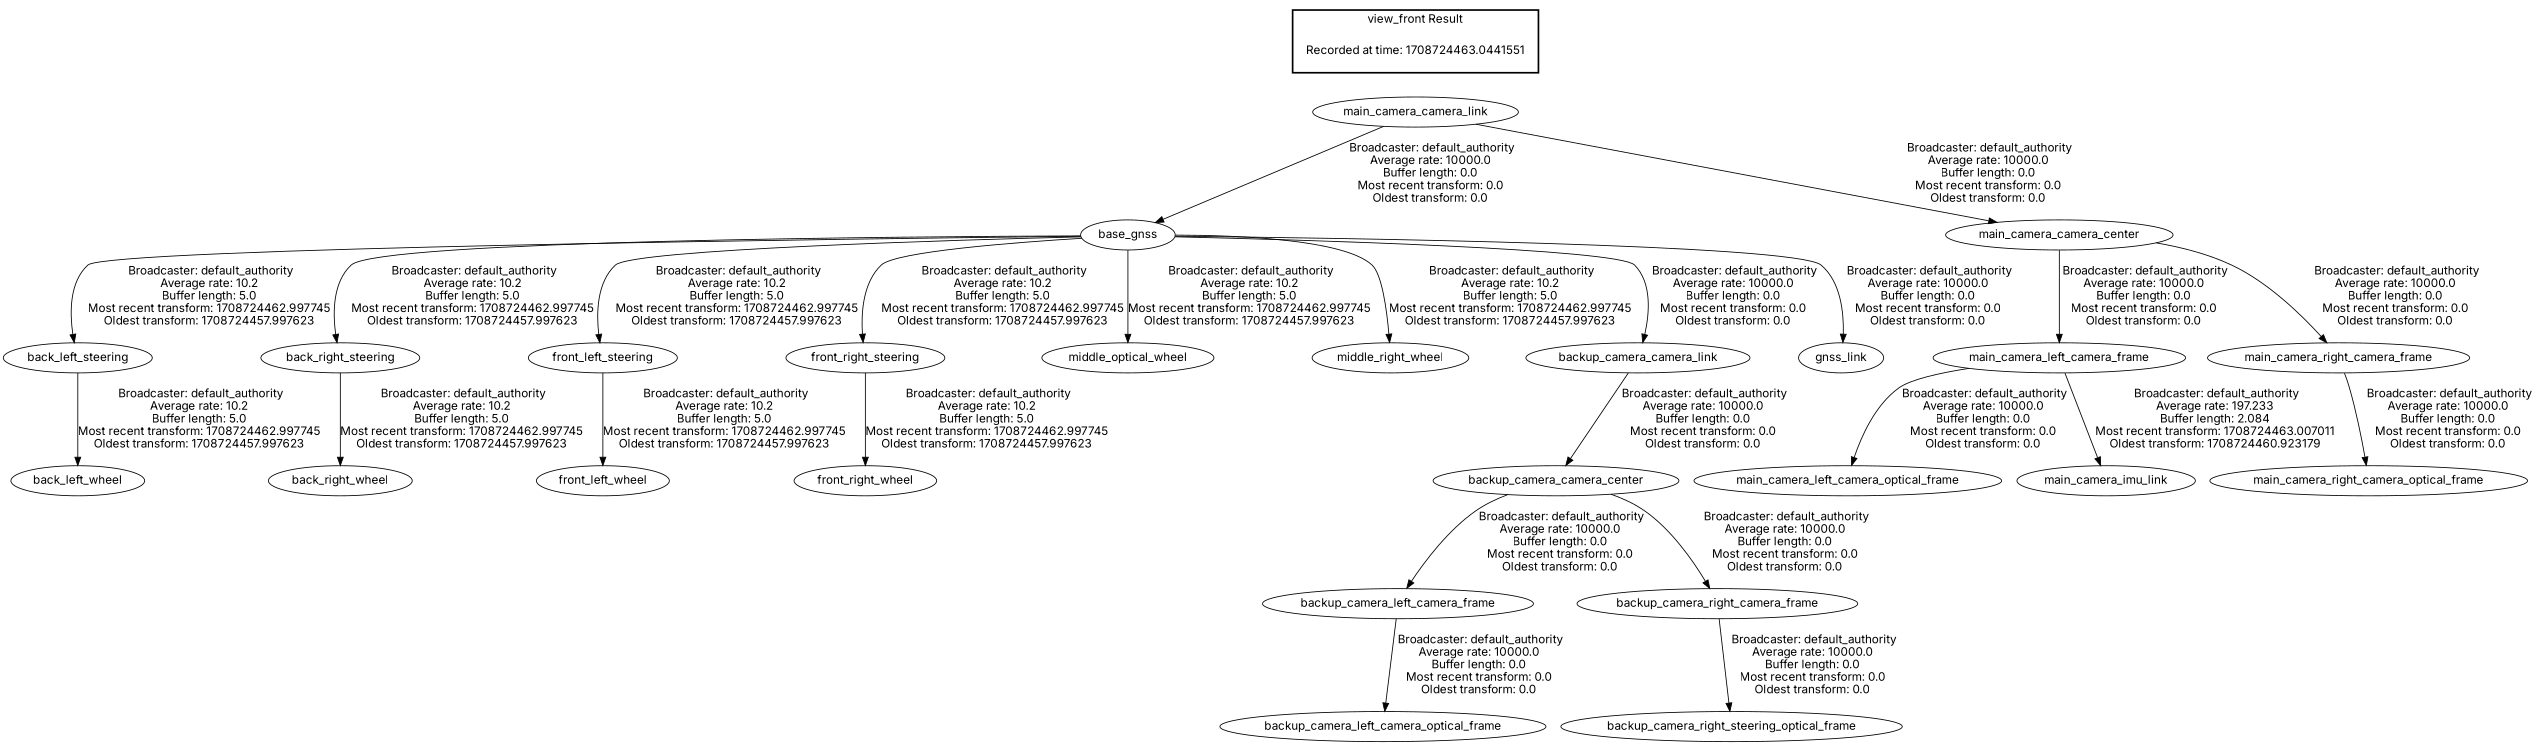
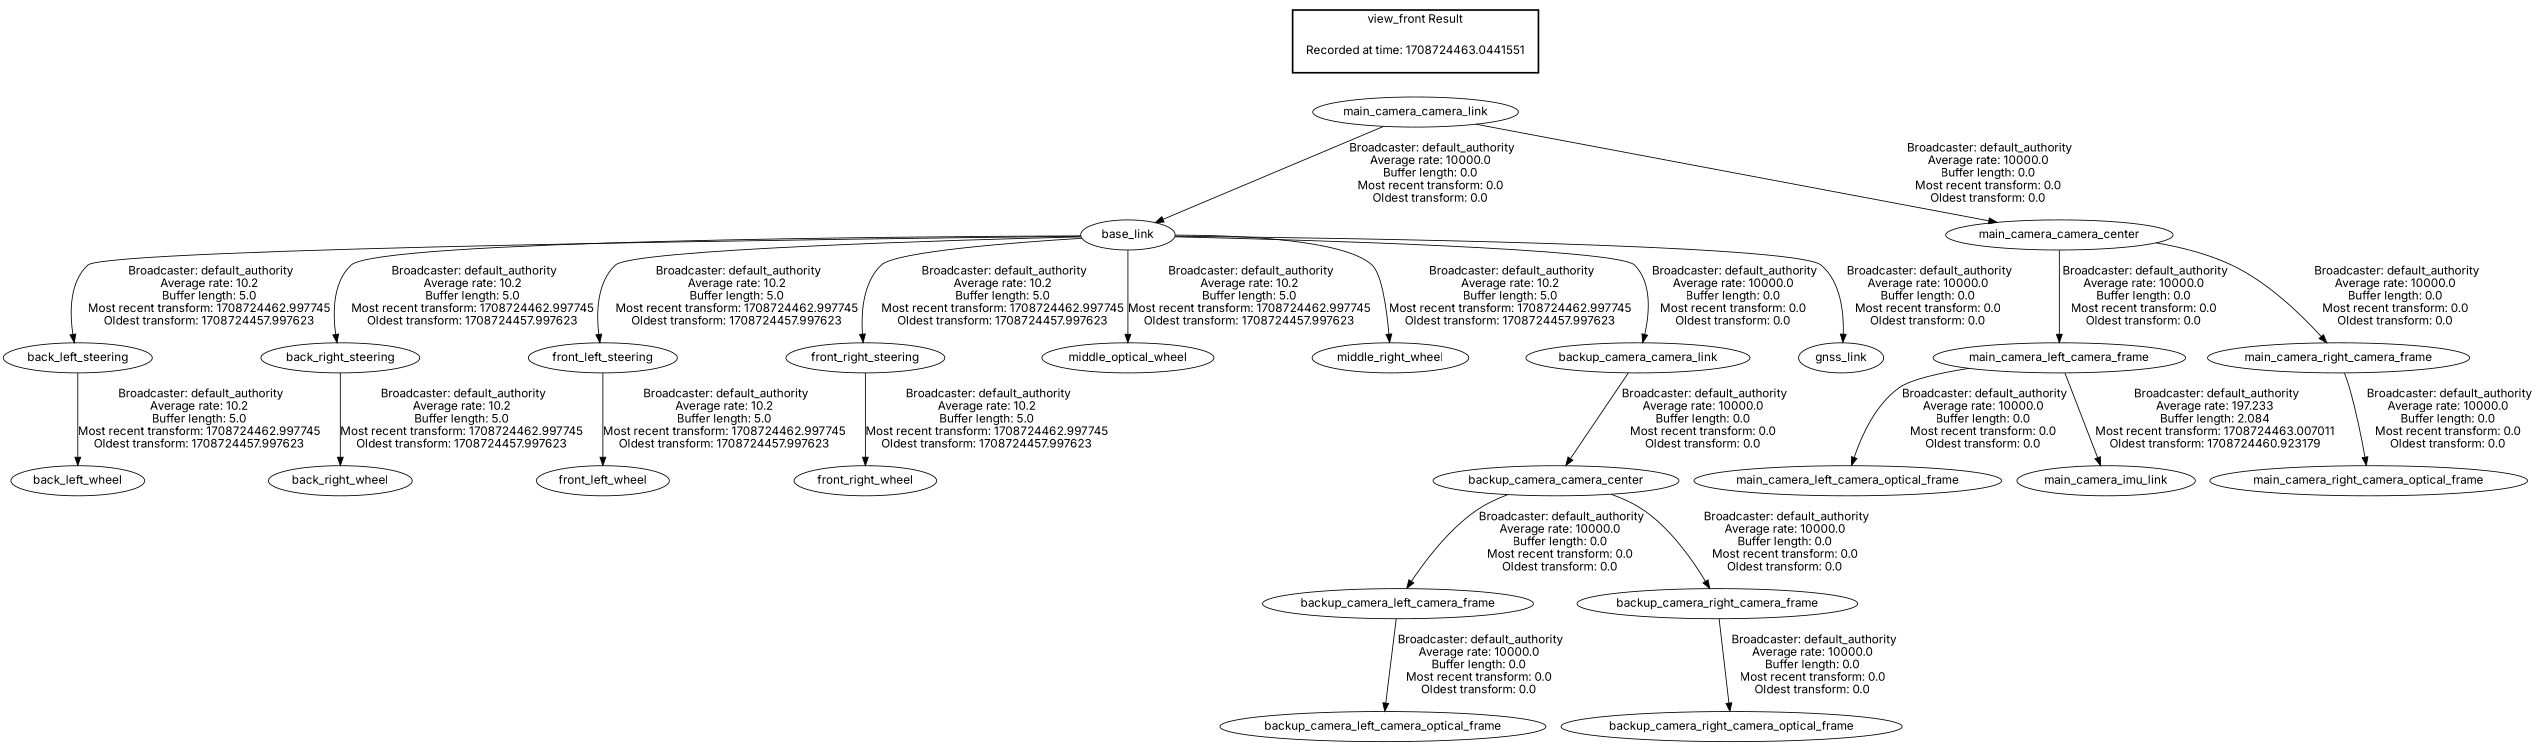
(1128, 235) -> (1128, 235)
(1732, 727) -> (1732, 727)
